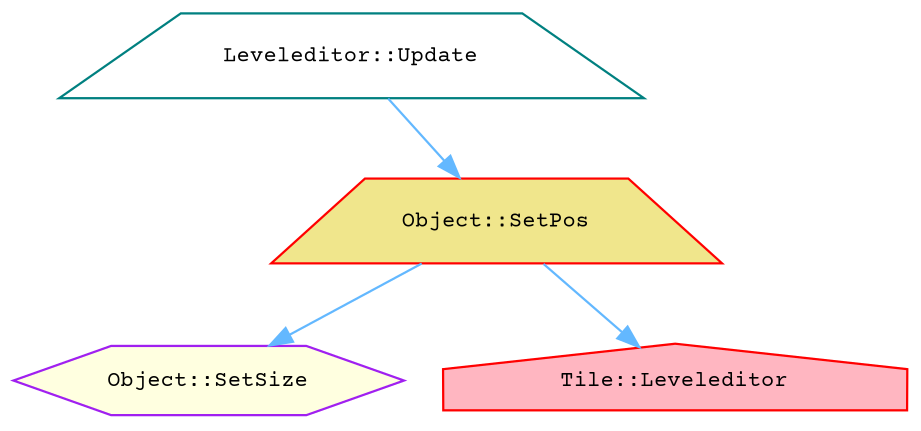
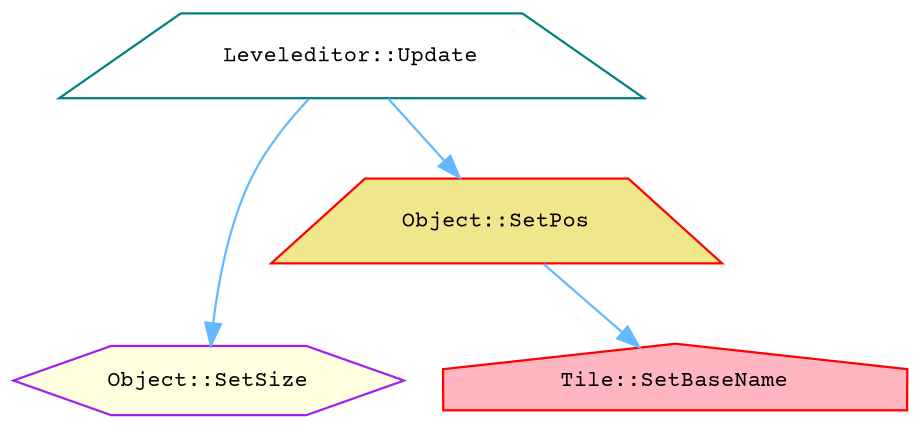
(356, 299) -> (241, 202)
(675, 381) -> (675, 381)
